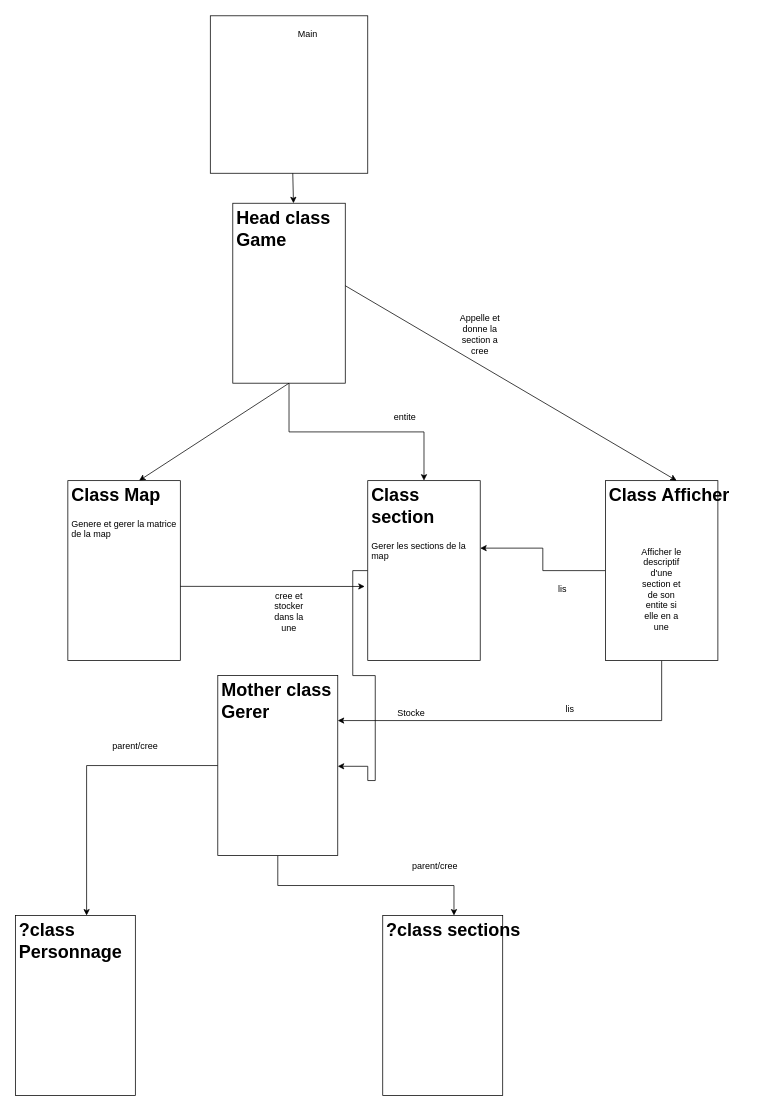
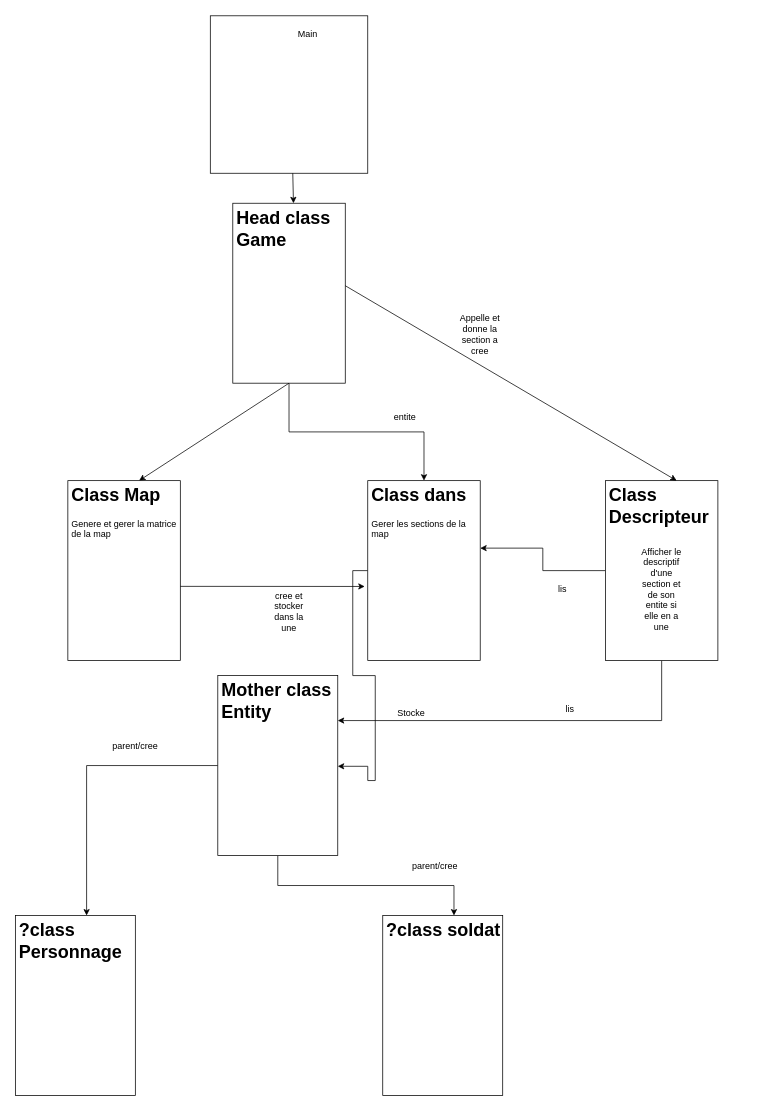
(641, 478) -> (649, 478)
(425, 489) -> (425, 489)
(263, 673) -> (265, 673)
(421, 913) -> (416, 913)
